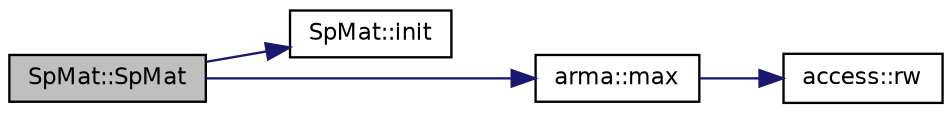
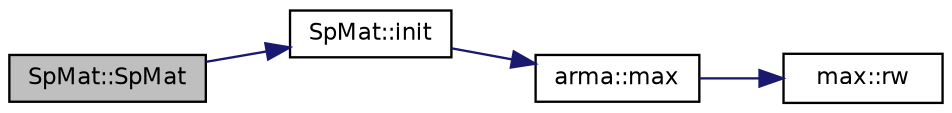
(359, 78) -> (482, 54)
(863, 78) -> (863, 78)
